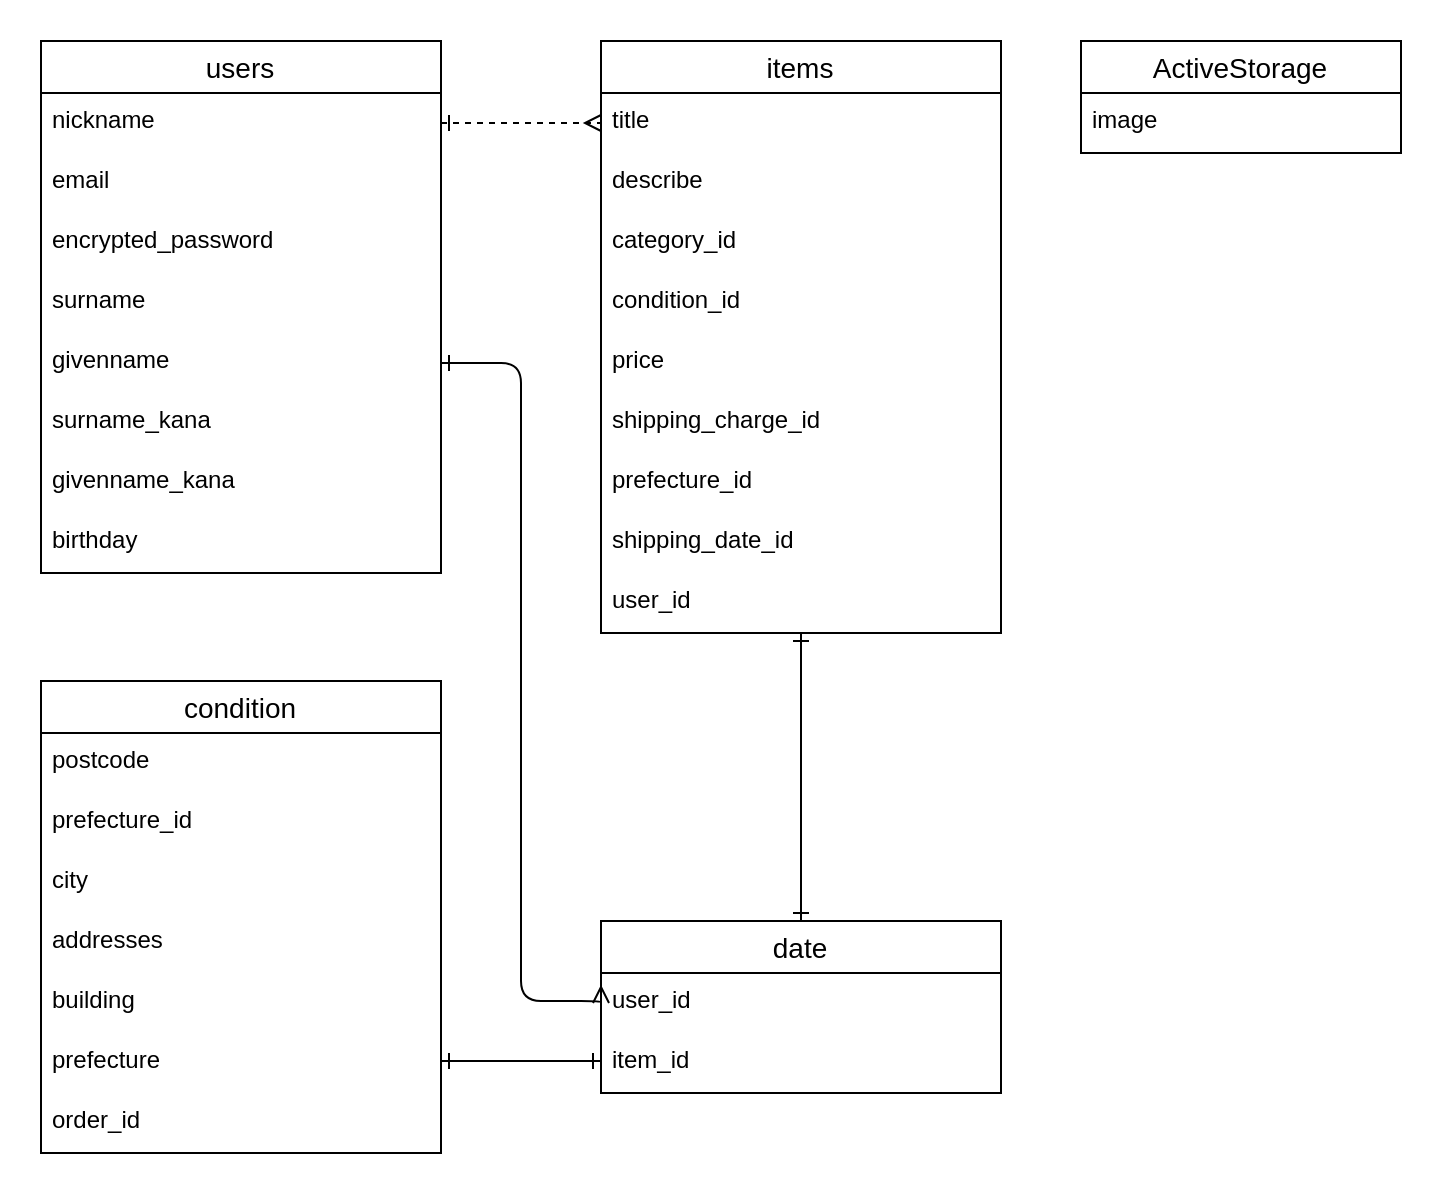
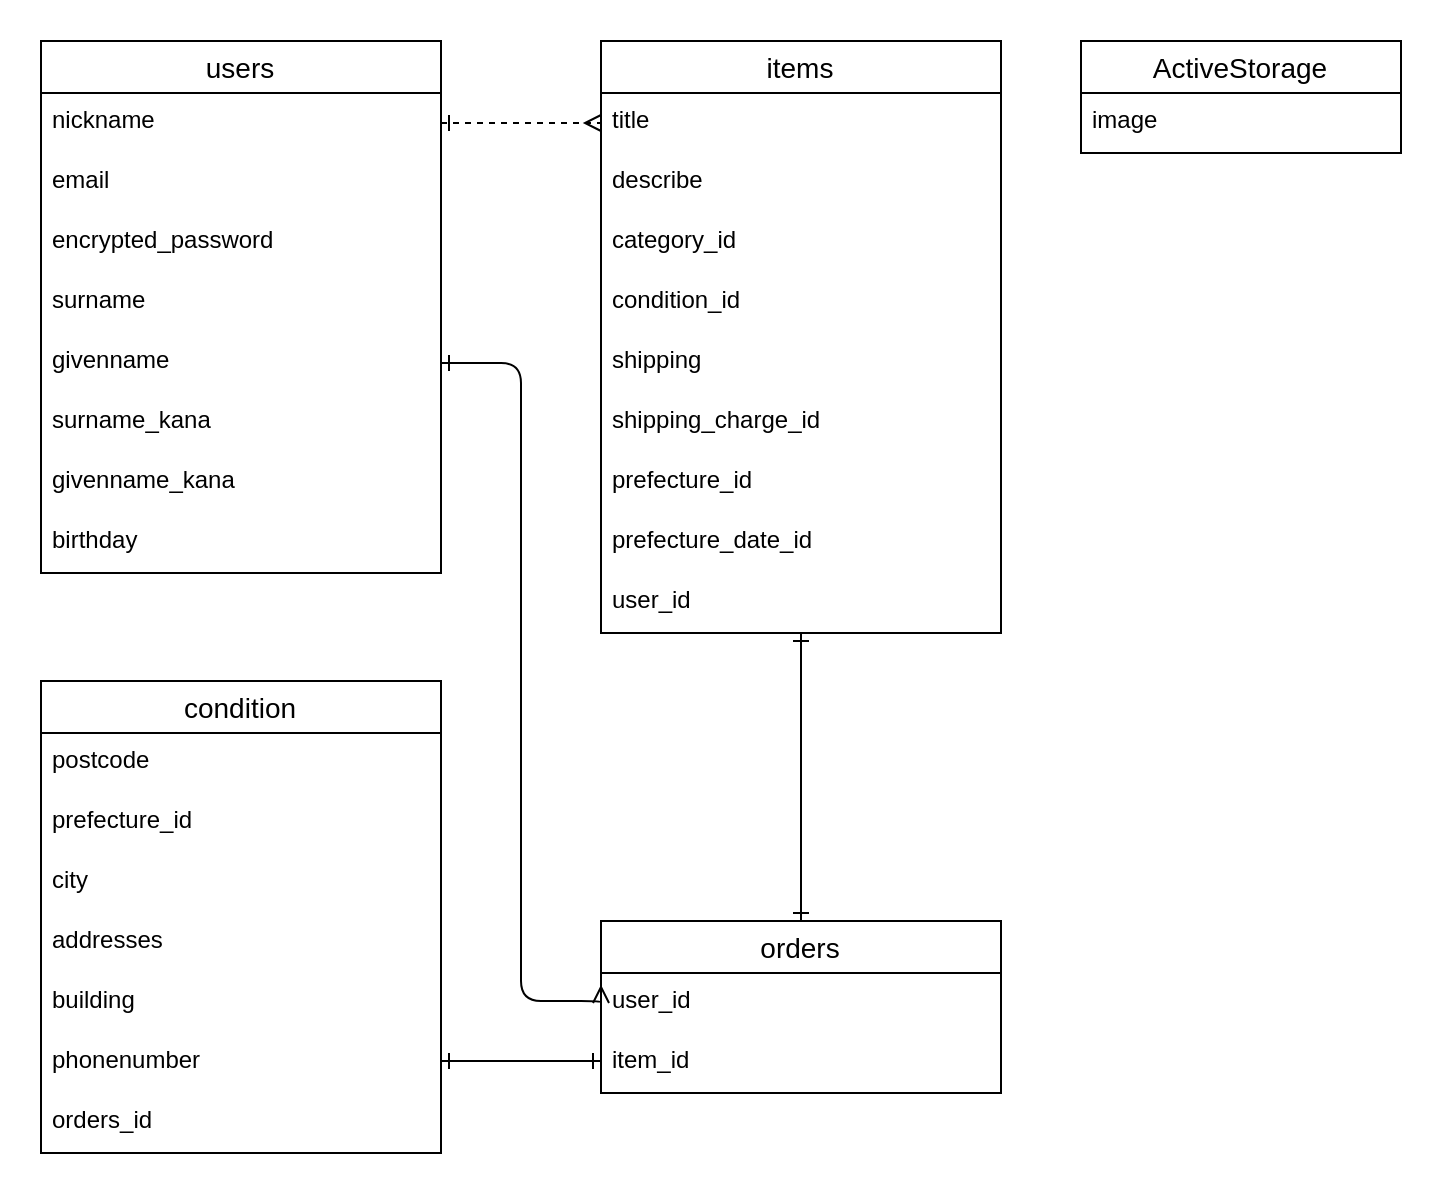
(642, 360) -> (660, 360)
(710, 540) -> (730, 540)
(800, 949) -> (800, 949)
(119, 1060) -> (126, 1060)
(103, 1120) -> (109, 1120)
